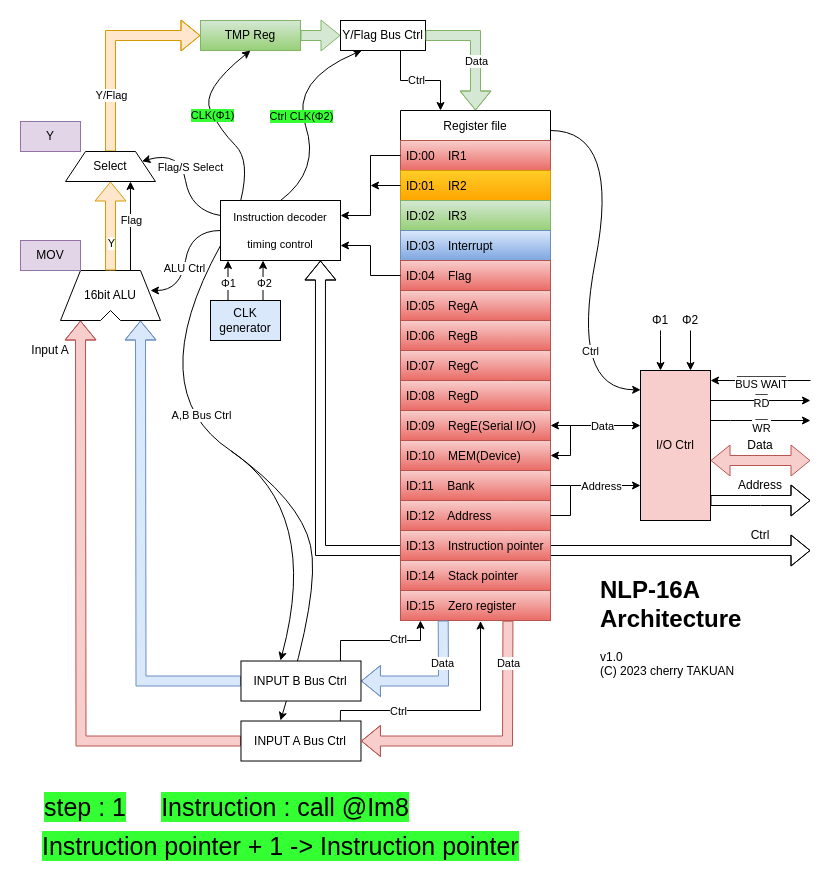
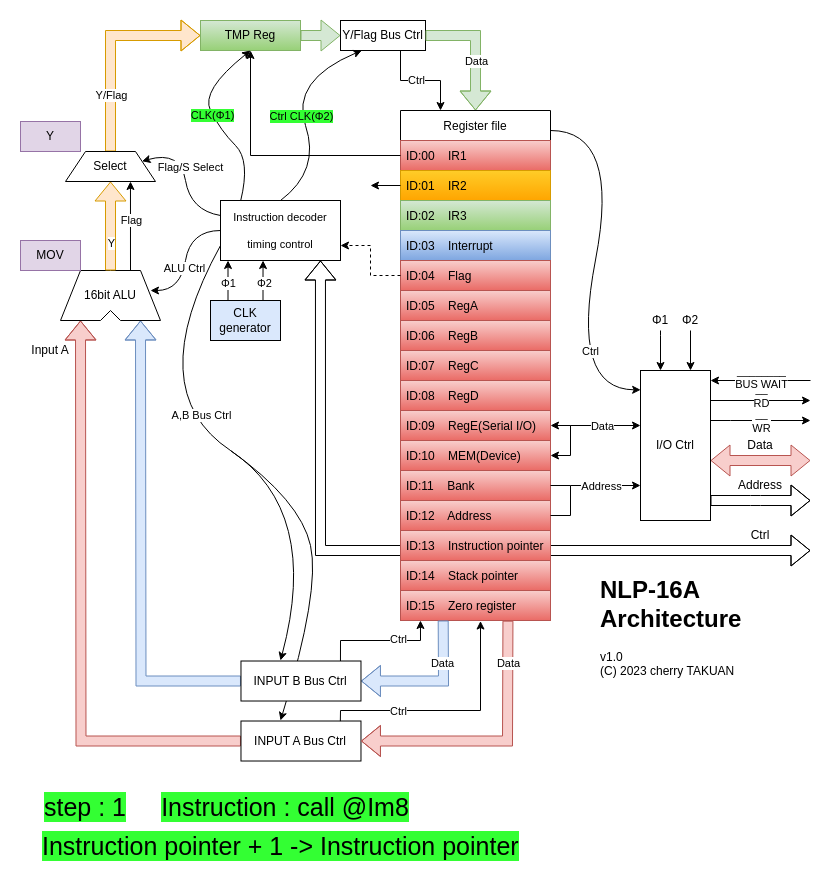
(371, 196) -> (263, 156)
(371, 264) -> (371, 264)
(676, 446) -> (676, 446)
